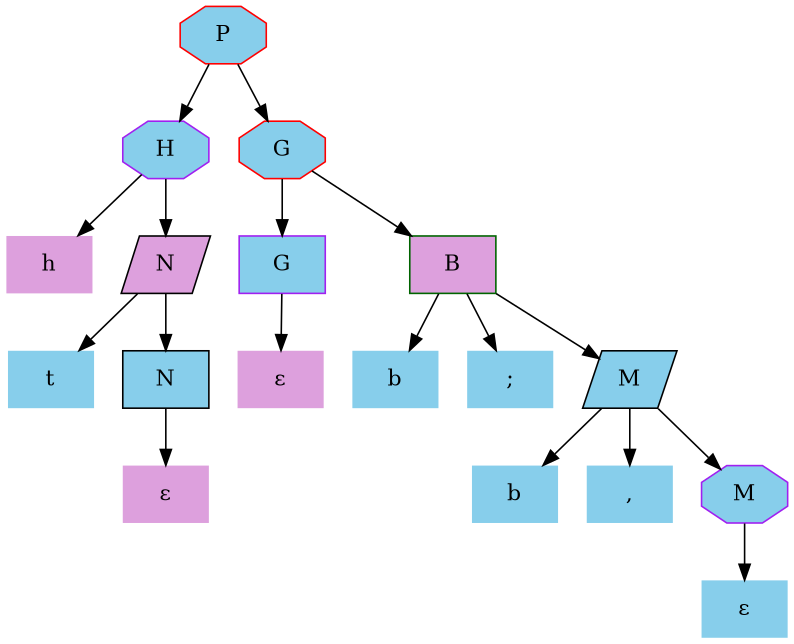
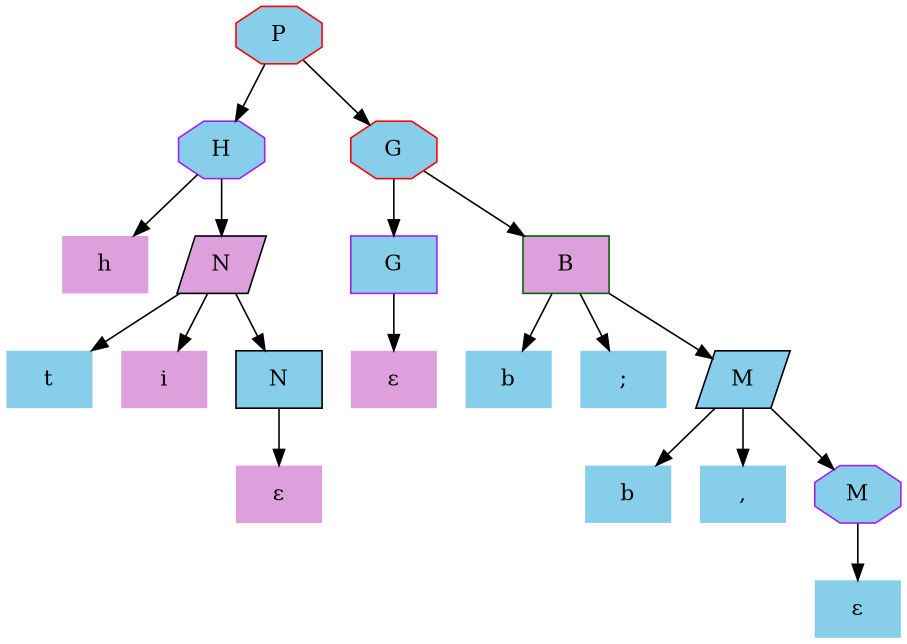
none -> (164, 379)
